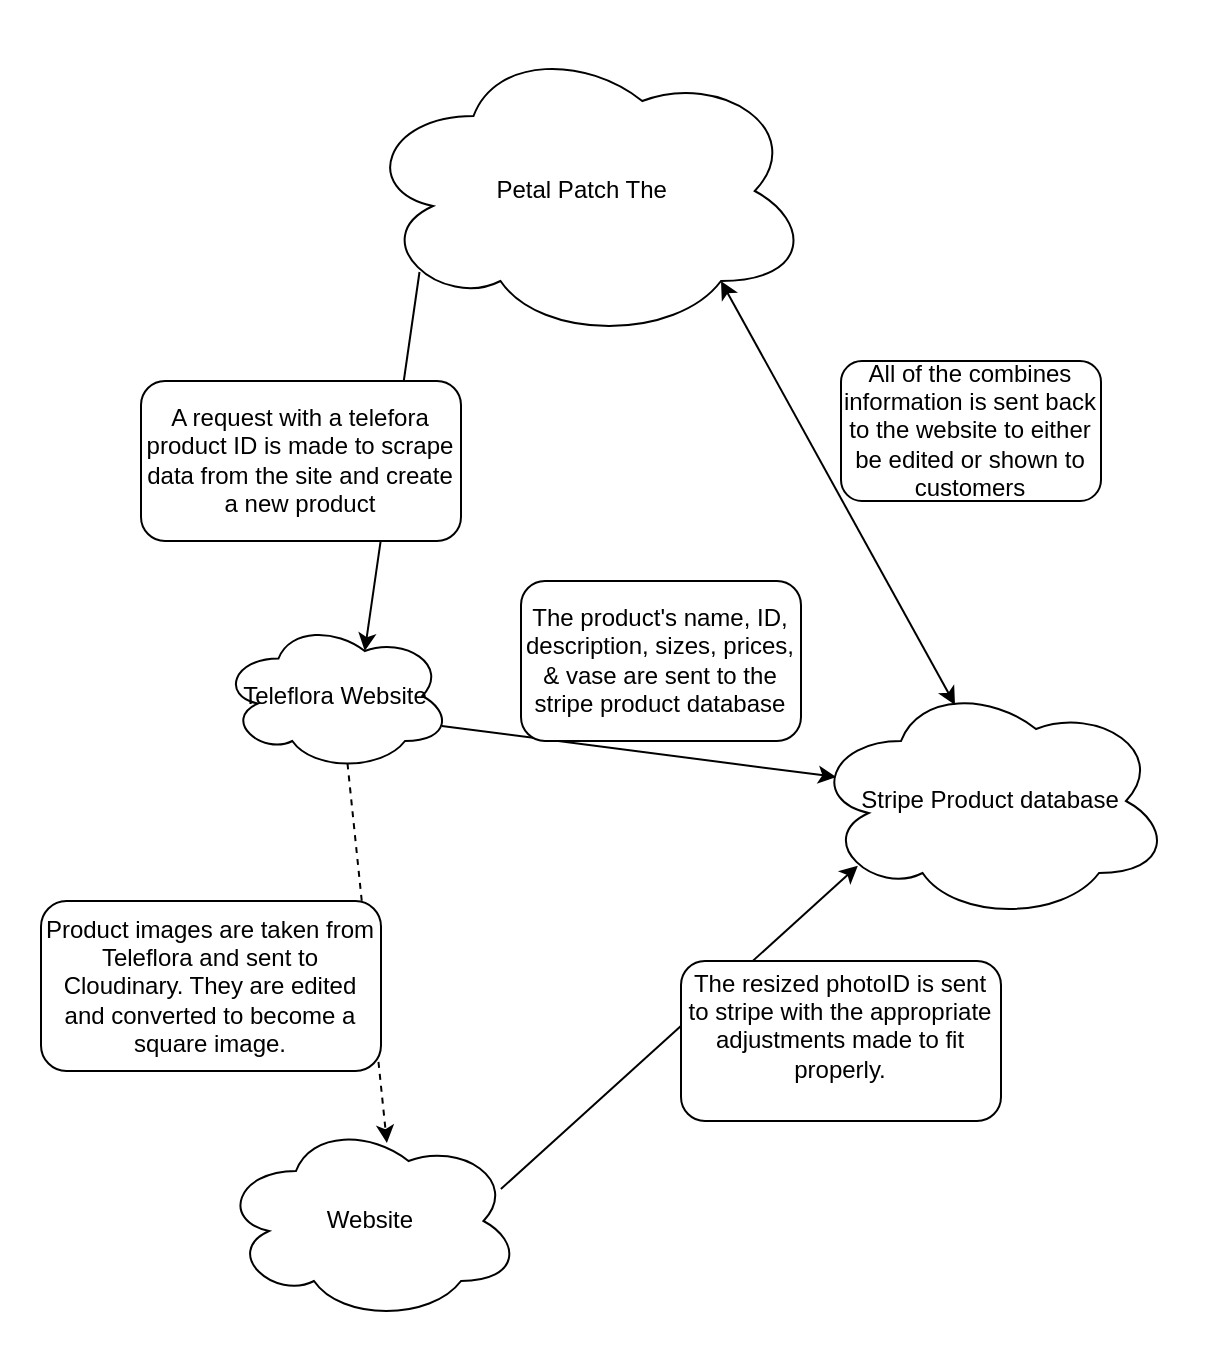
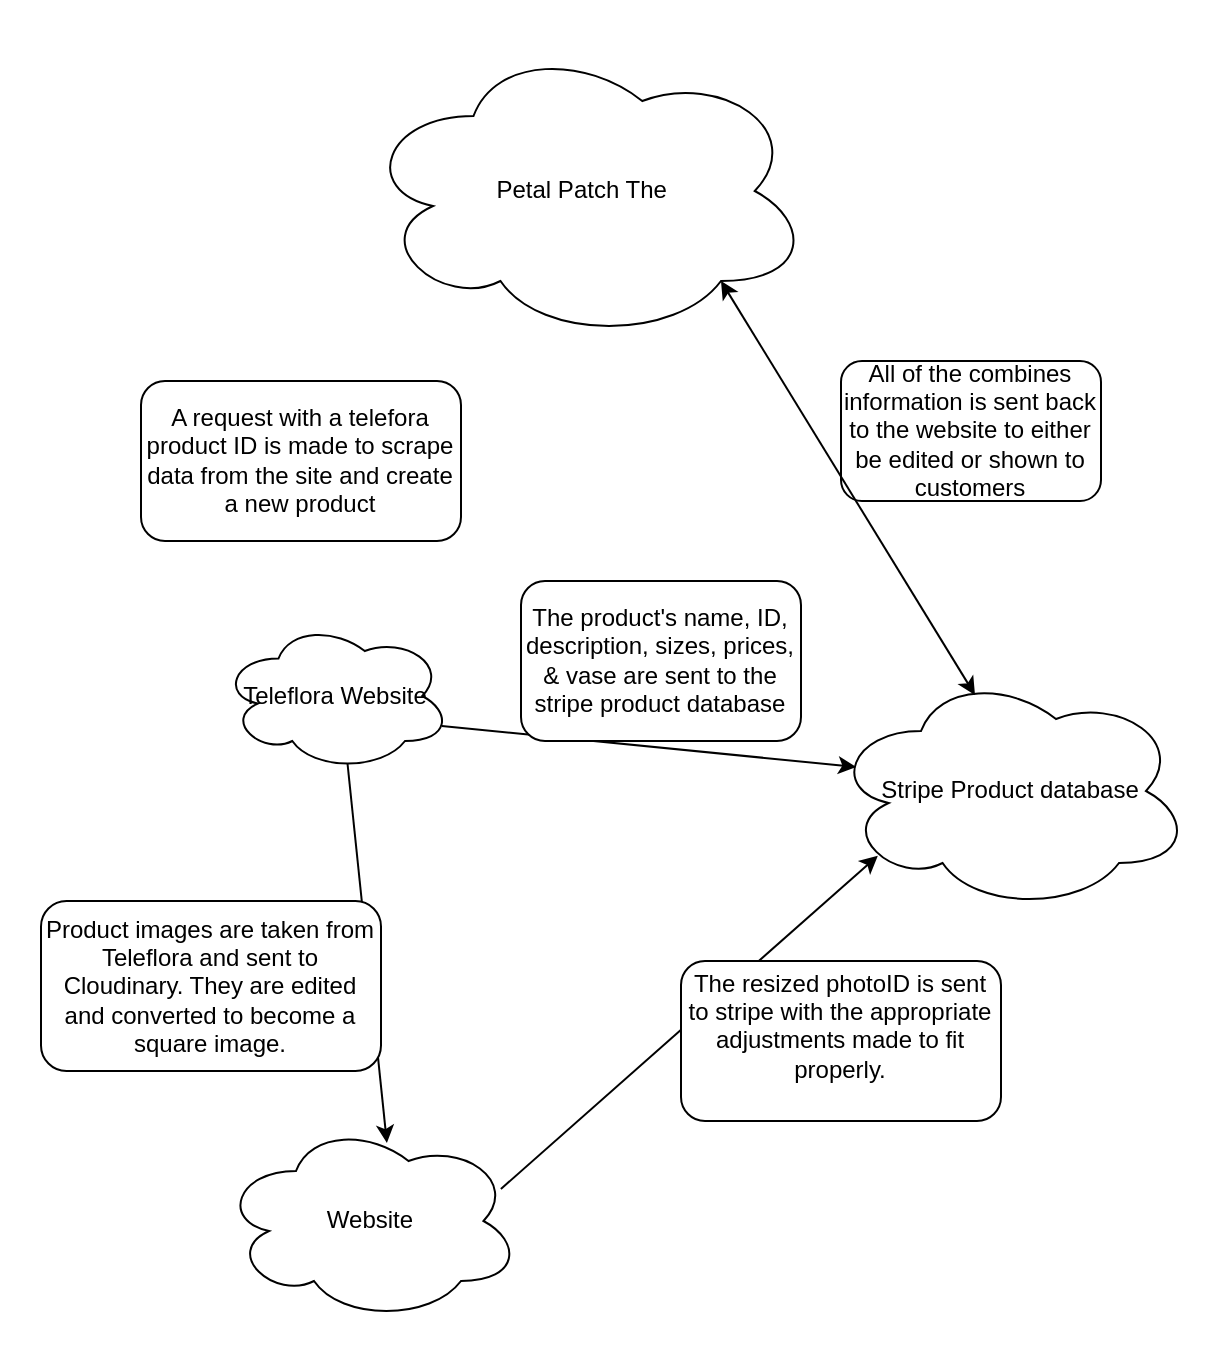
(412, 326) -> none
(991, 801) -> (1011, 791)
(355, 831) -> (355, 831)
